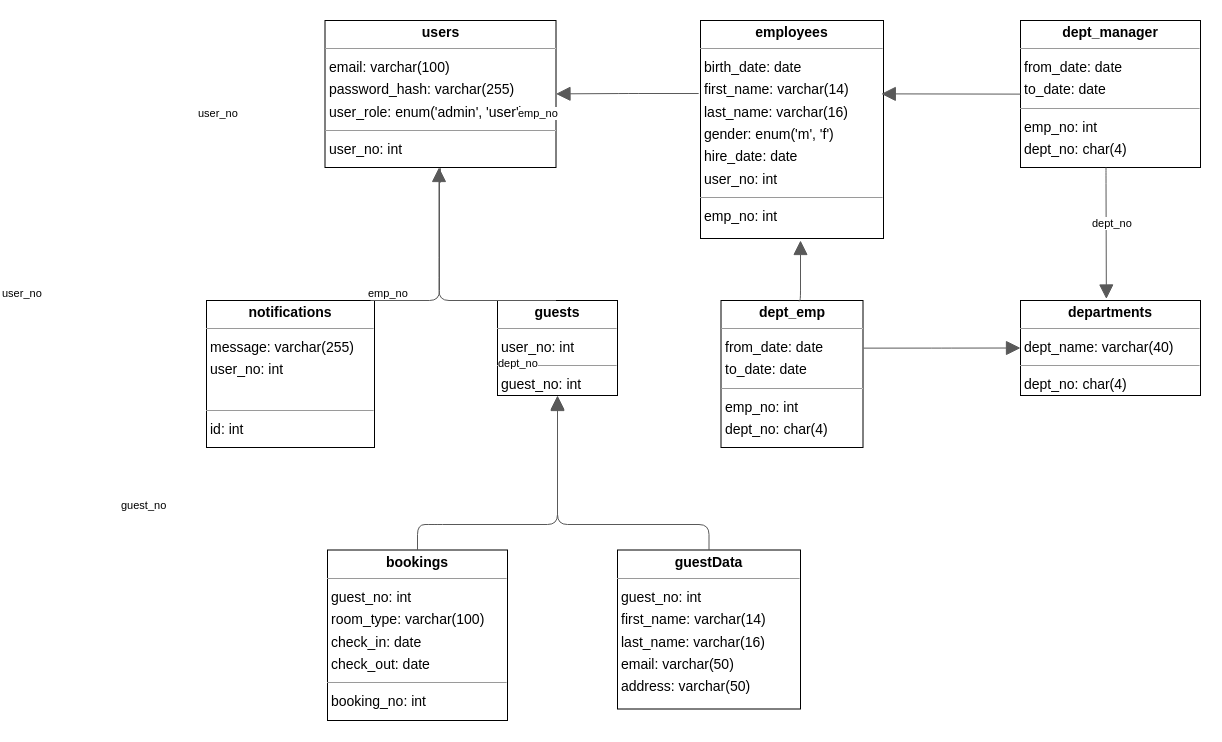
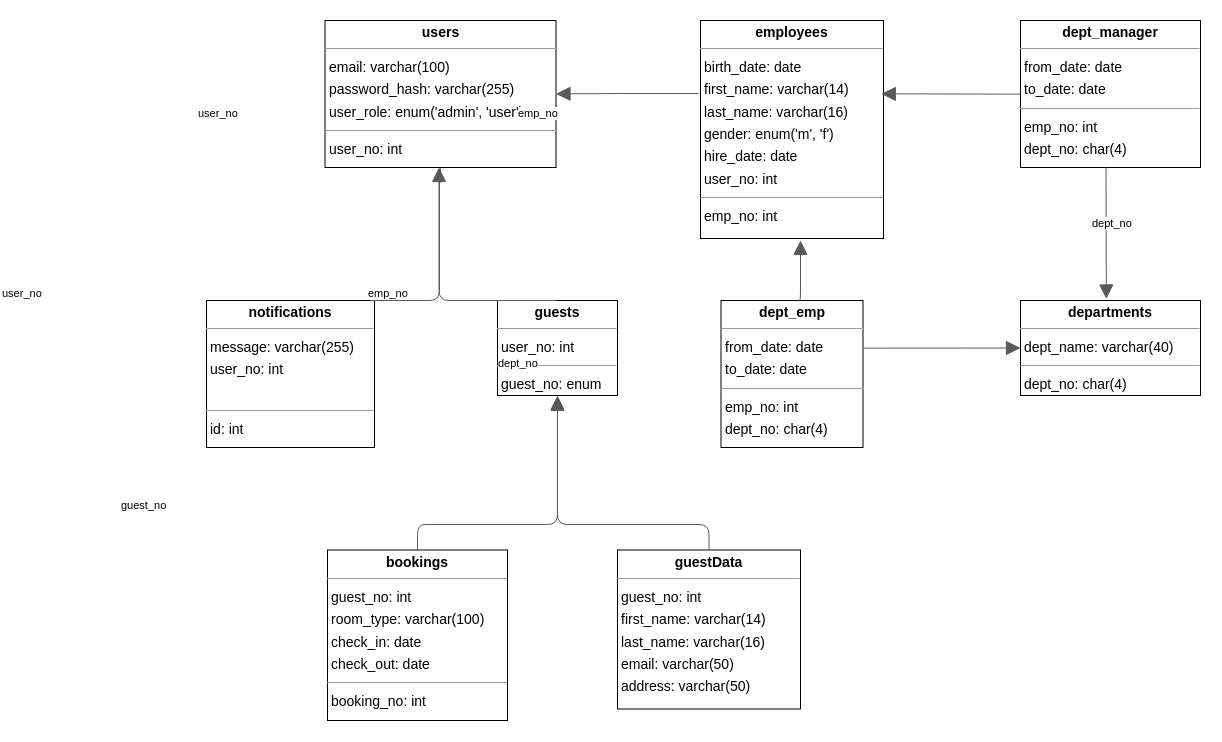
(543, 326) -> (549, 326)
